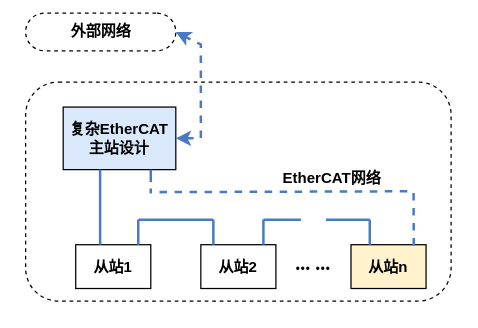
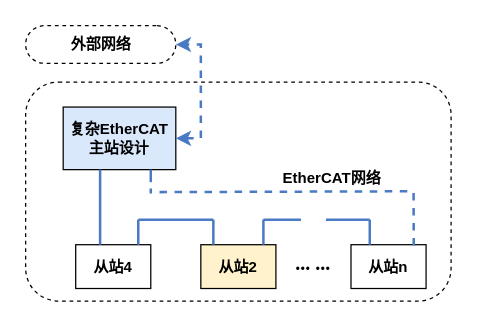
(101, 32) -> (101, 44)
(238, 266) -> (238, 266)
(388, 266) -> (388, 266)
(113, 267) -> (113, 267)
